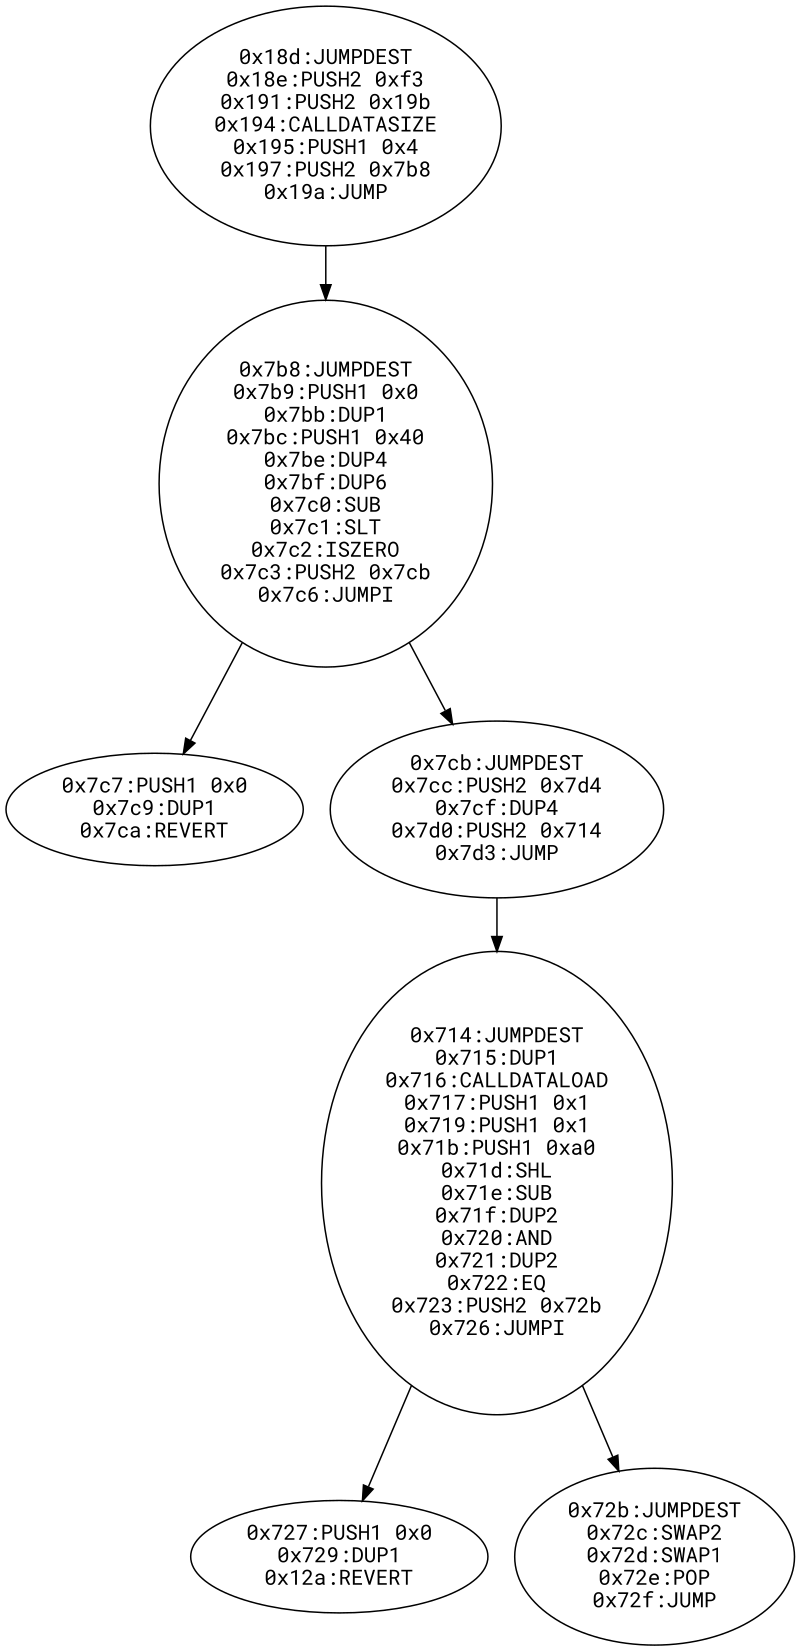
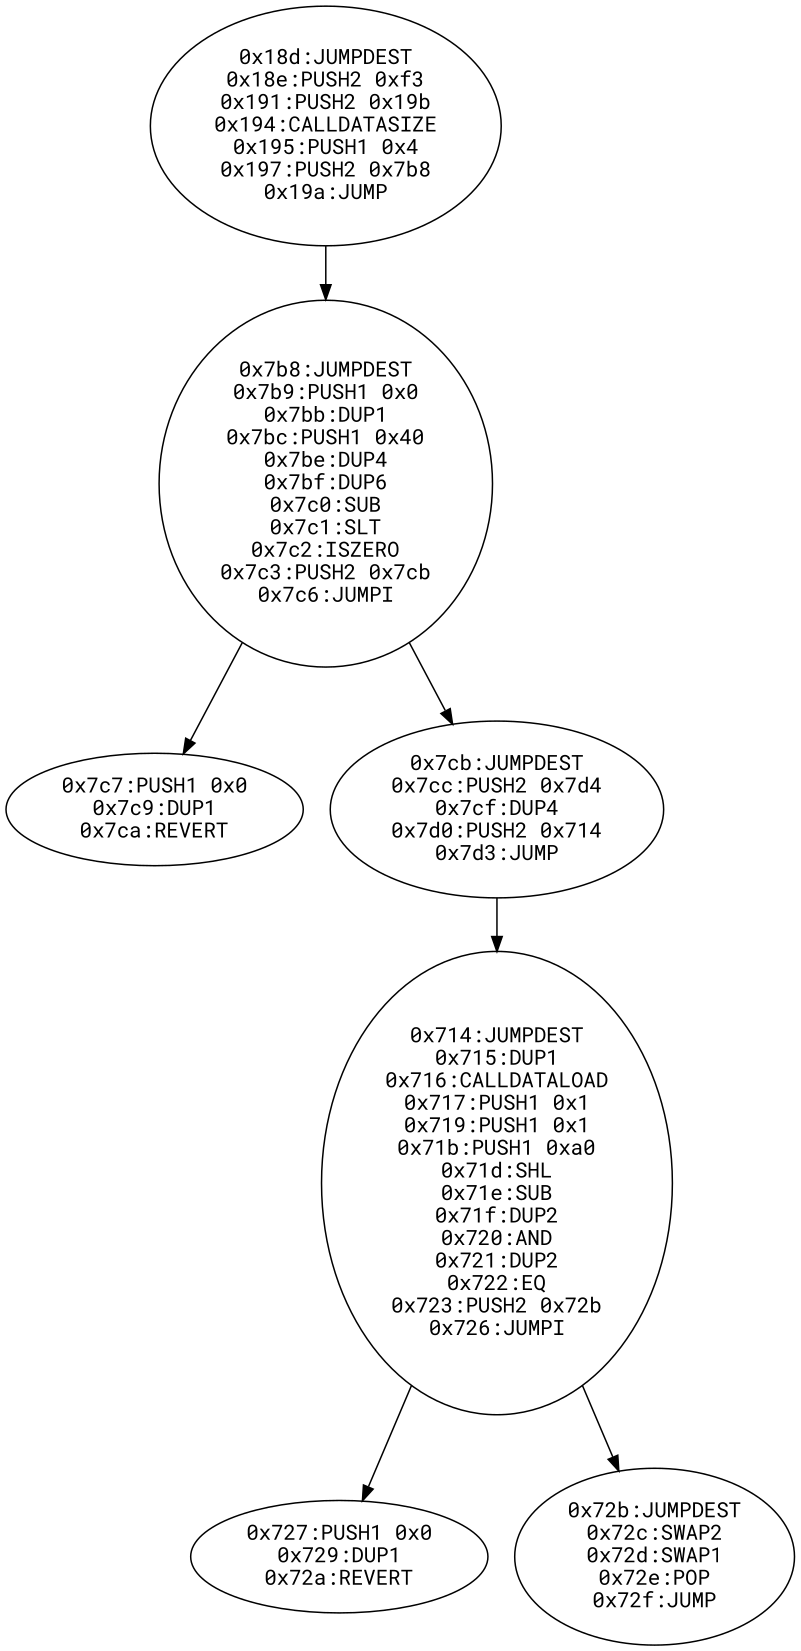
(339, 1557) -> (339, 1557)
